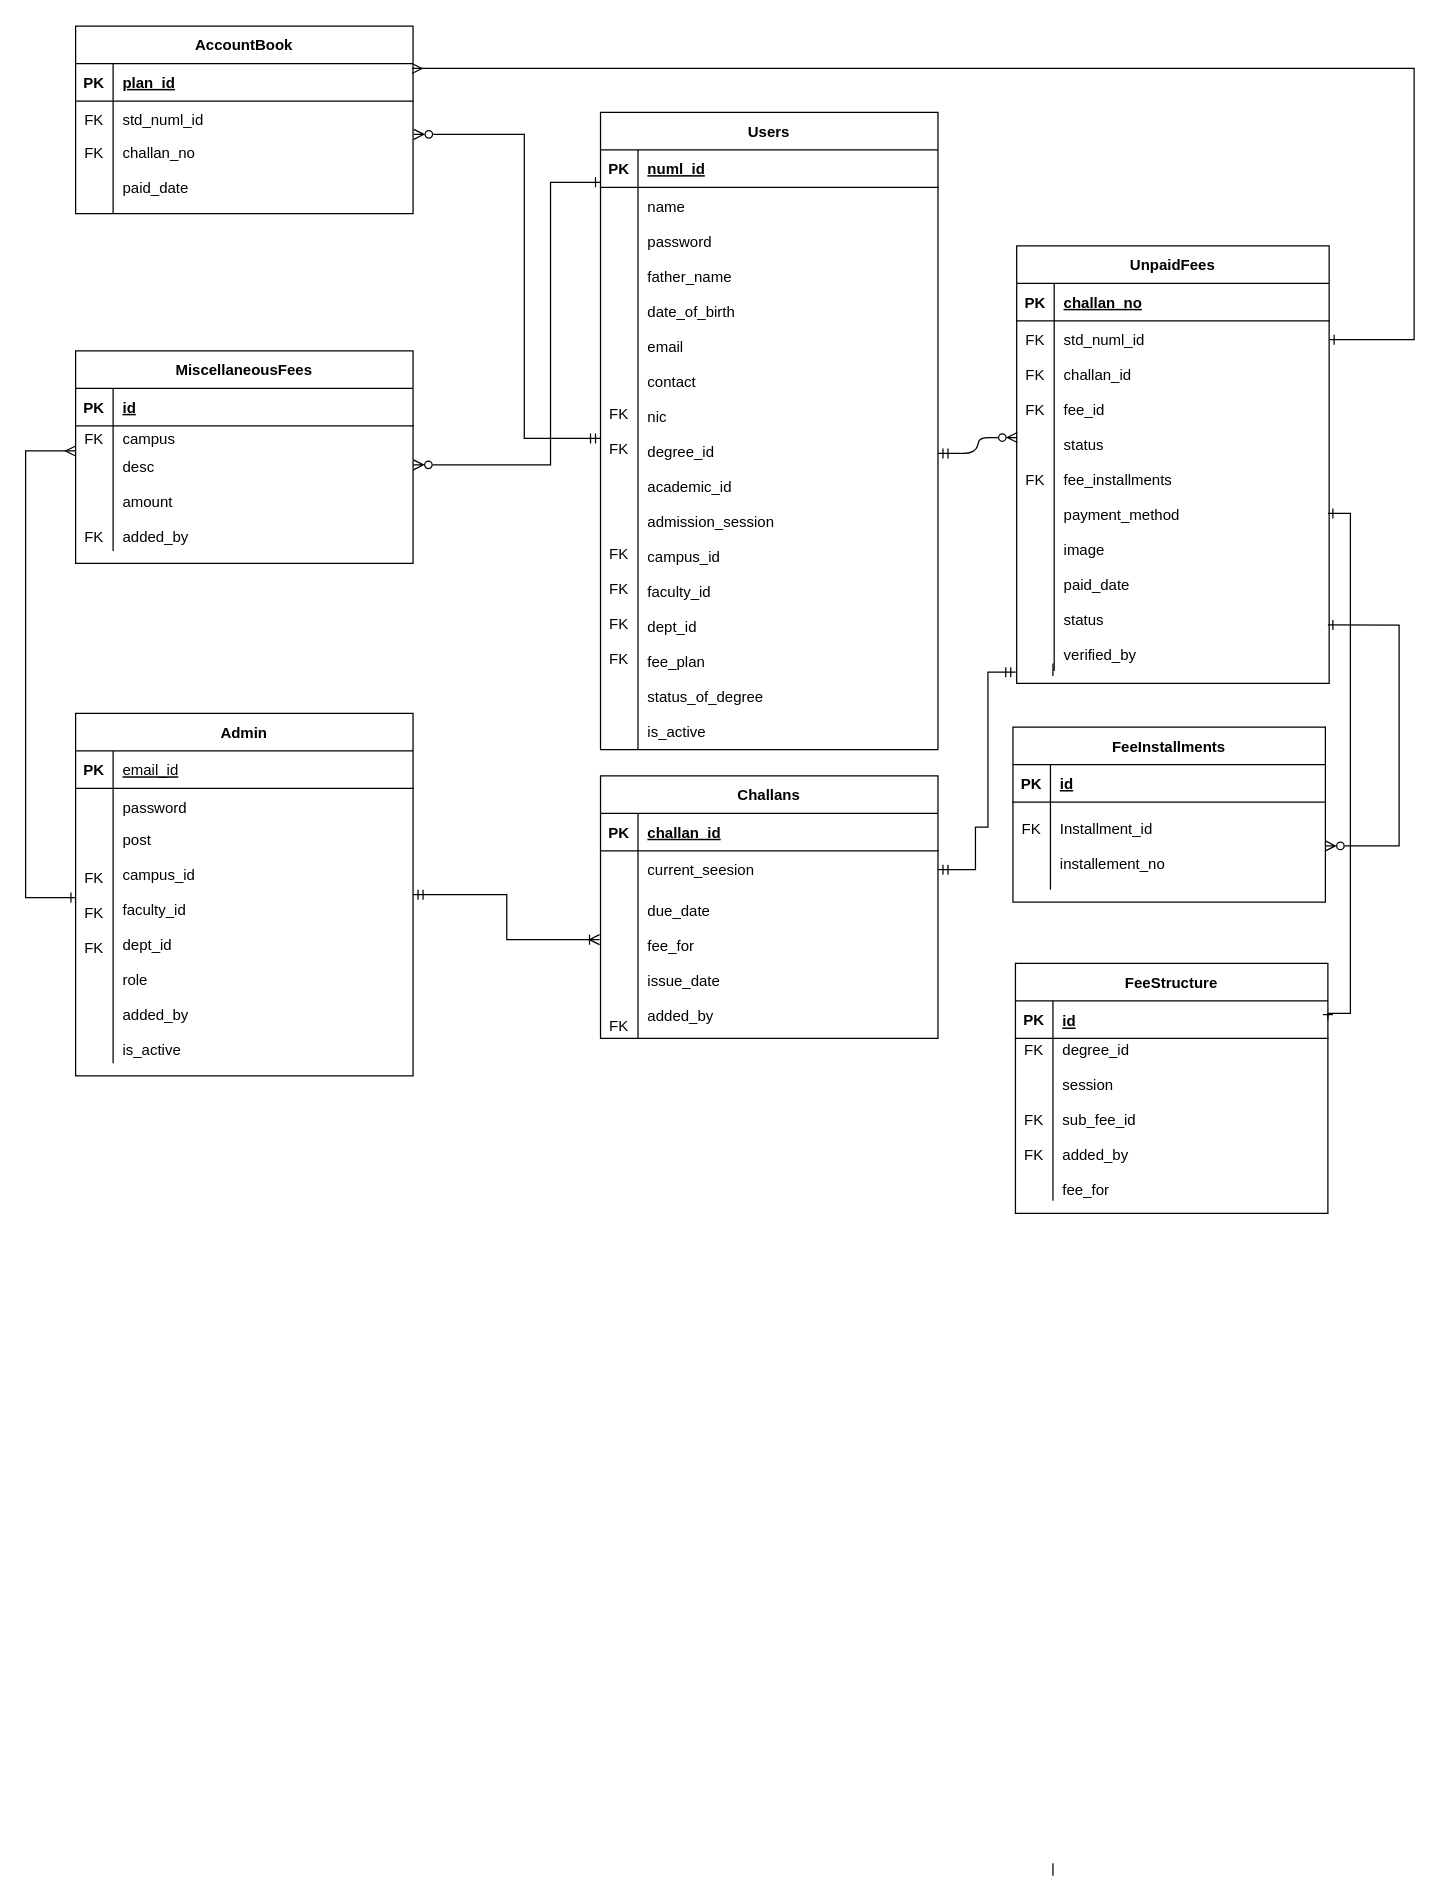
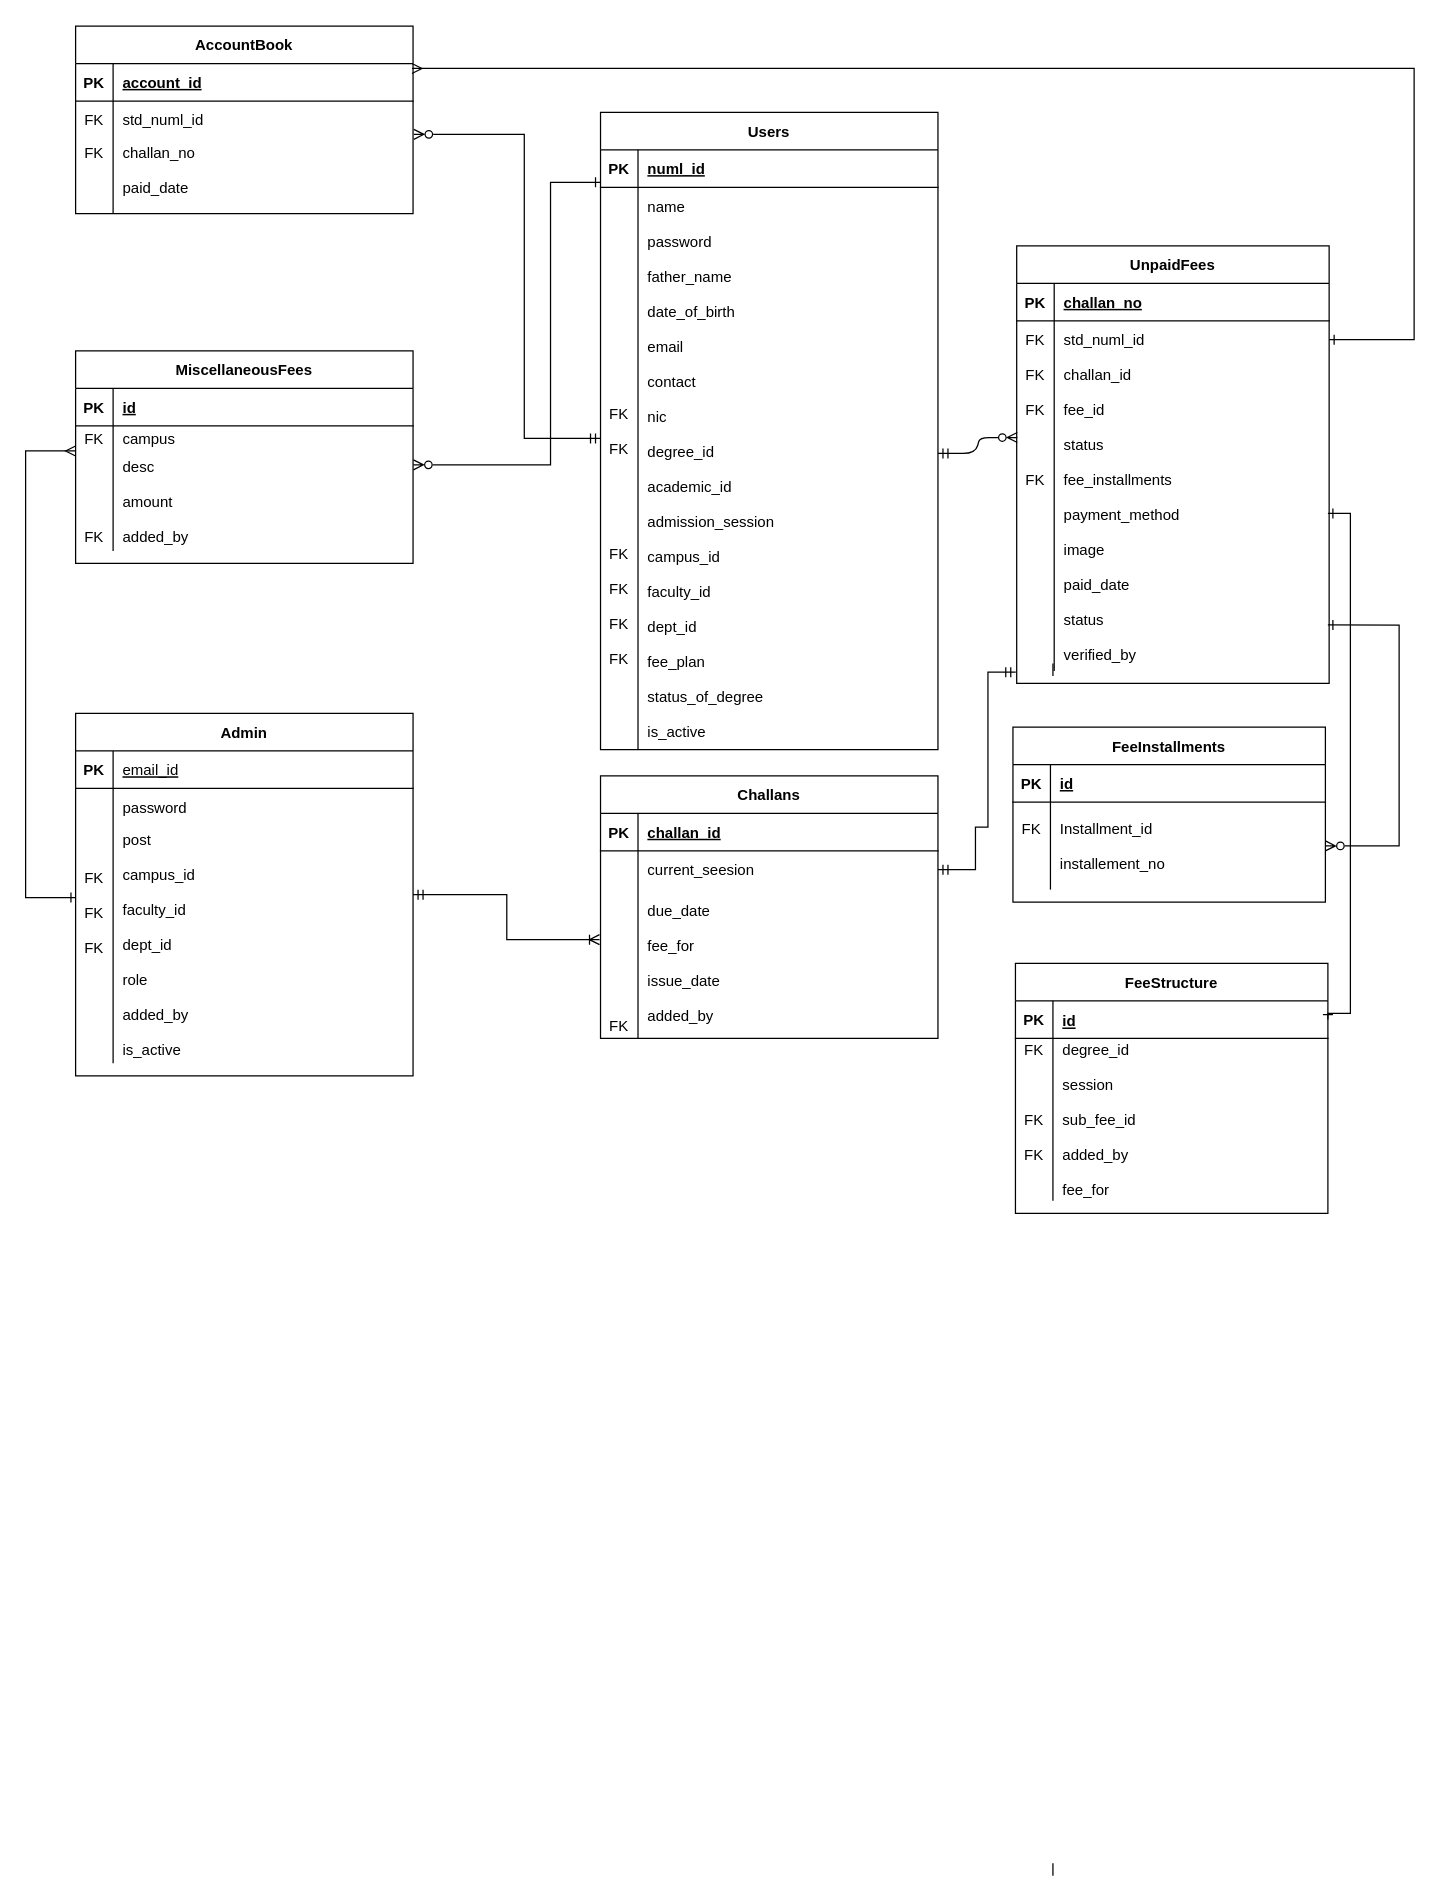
(148, 83) -> (163, 83)
